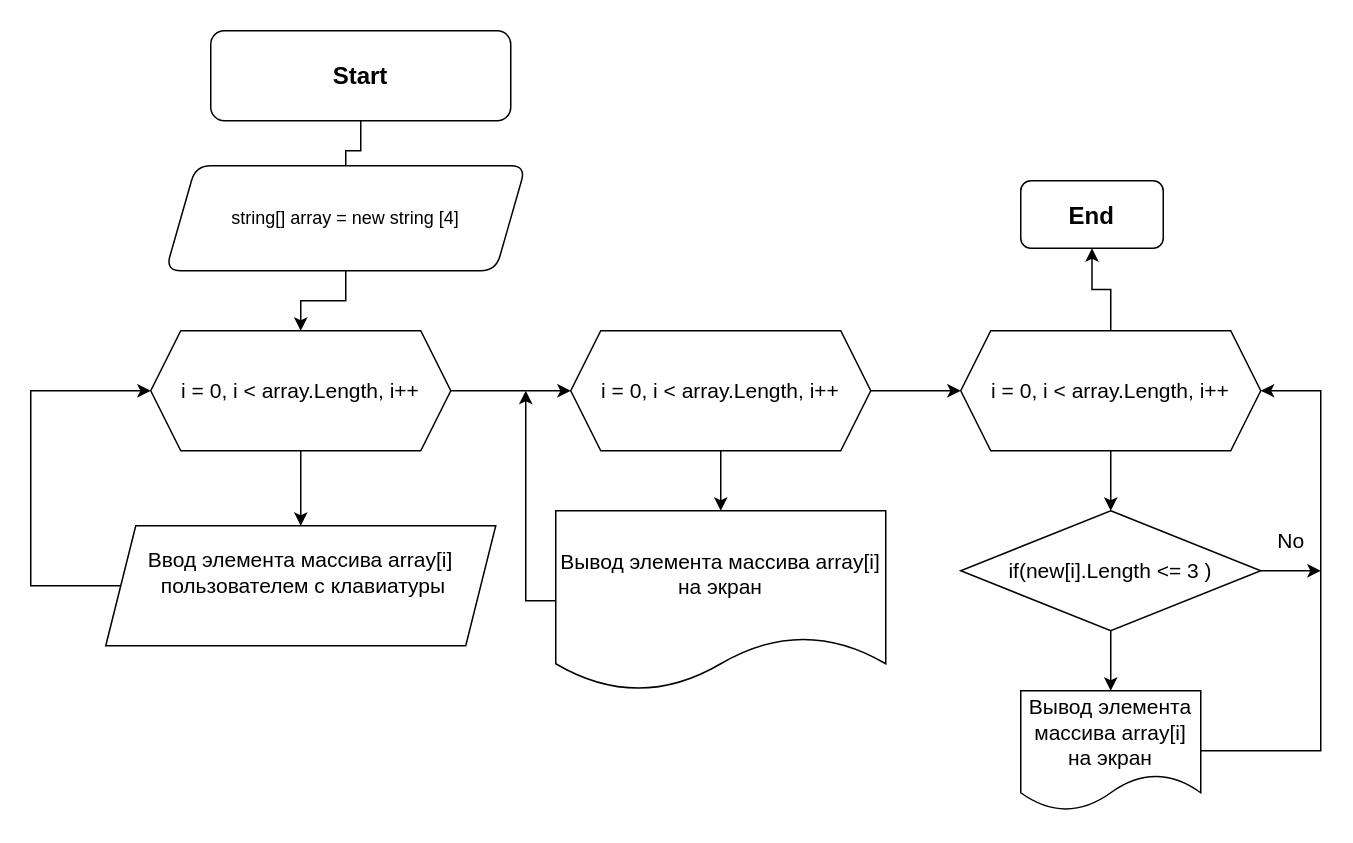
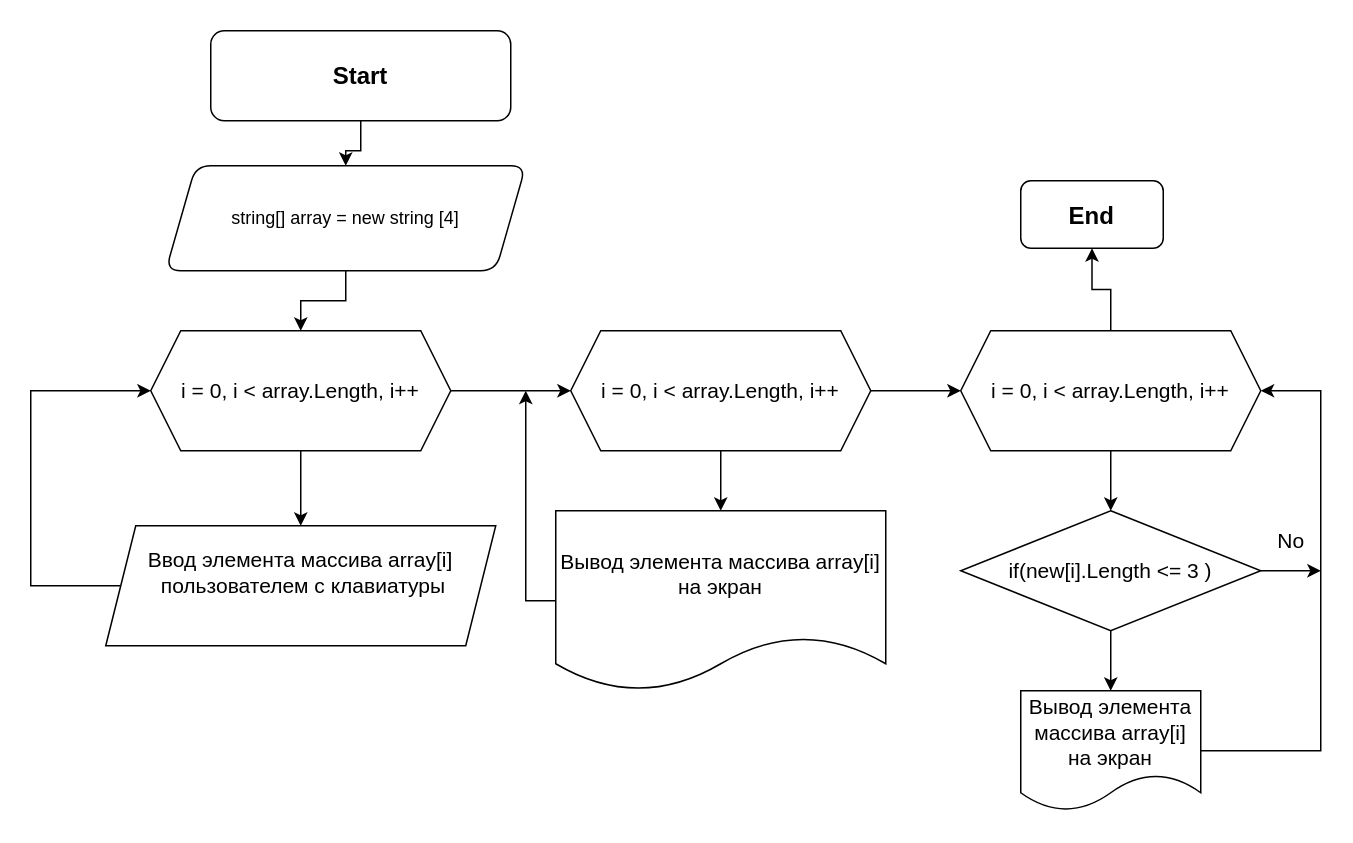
(346, 154) -> (348, 151)
